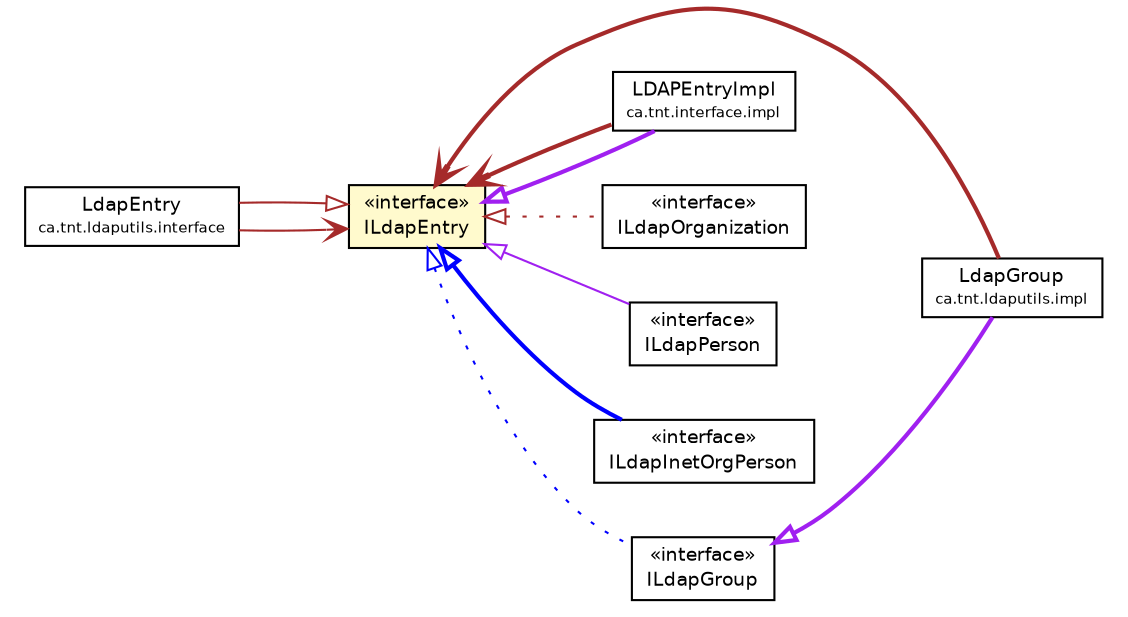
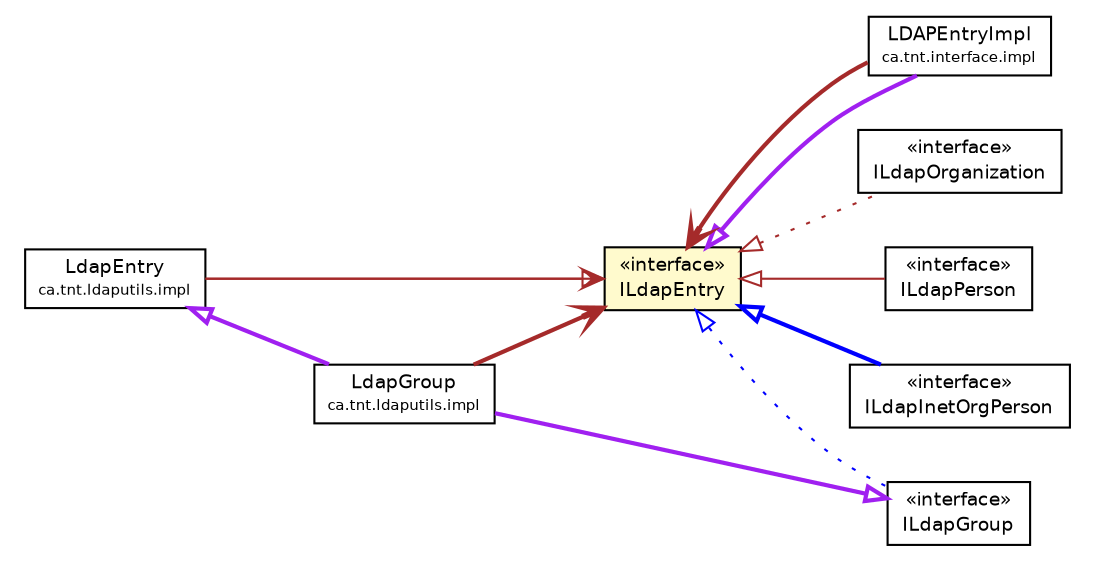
(132, 228) -> (115, 290)
(567, 278) -> (823, 279)
none -> (269, 340)
